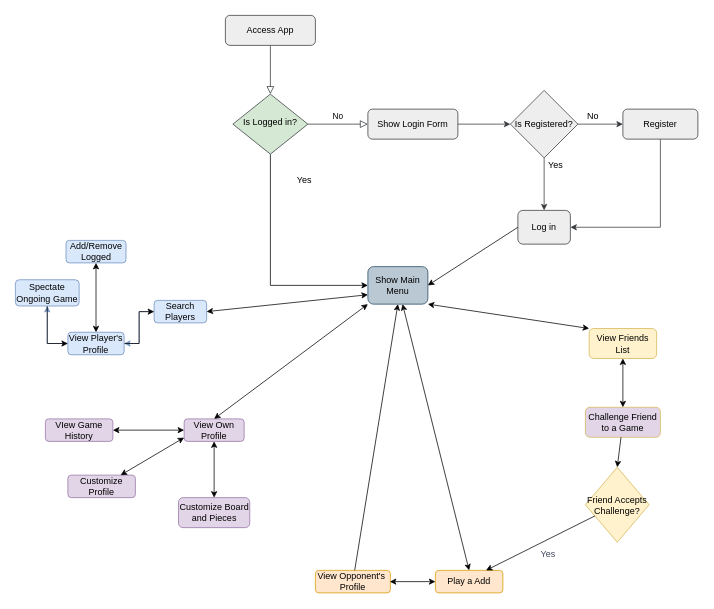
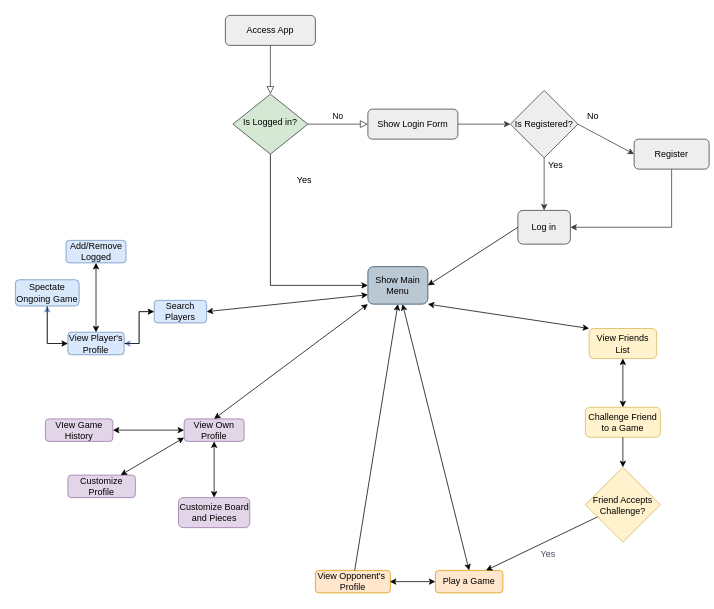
(660, 124) -> (672, 154)
(623, 422) -> (623, 422)
(617, 505) -> (623, 505)
(469, 582) -> (469, 582)
